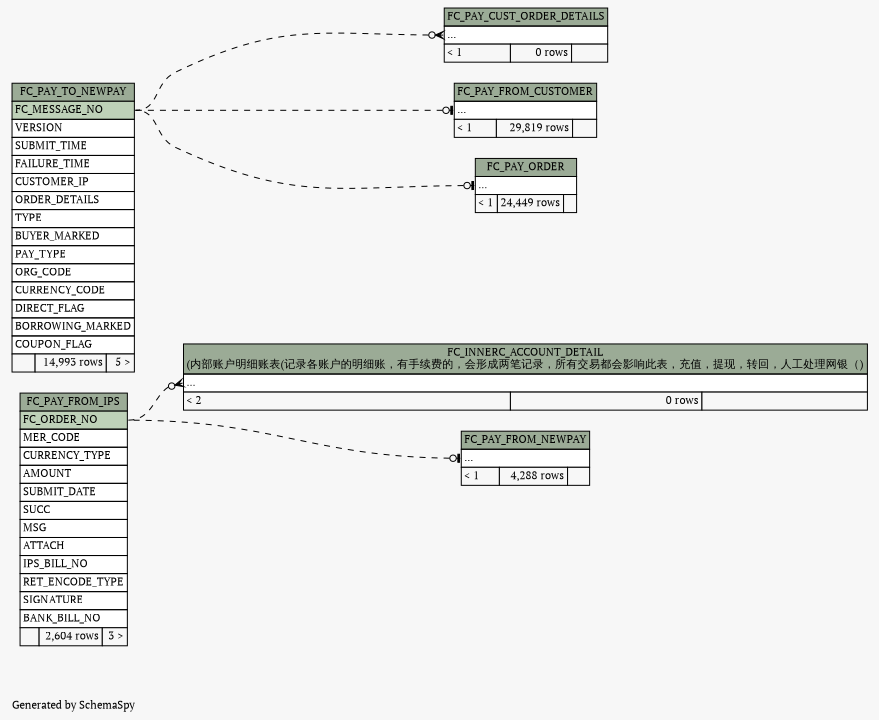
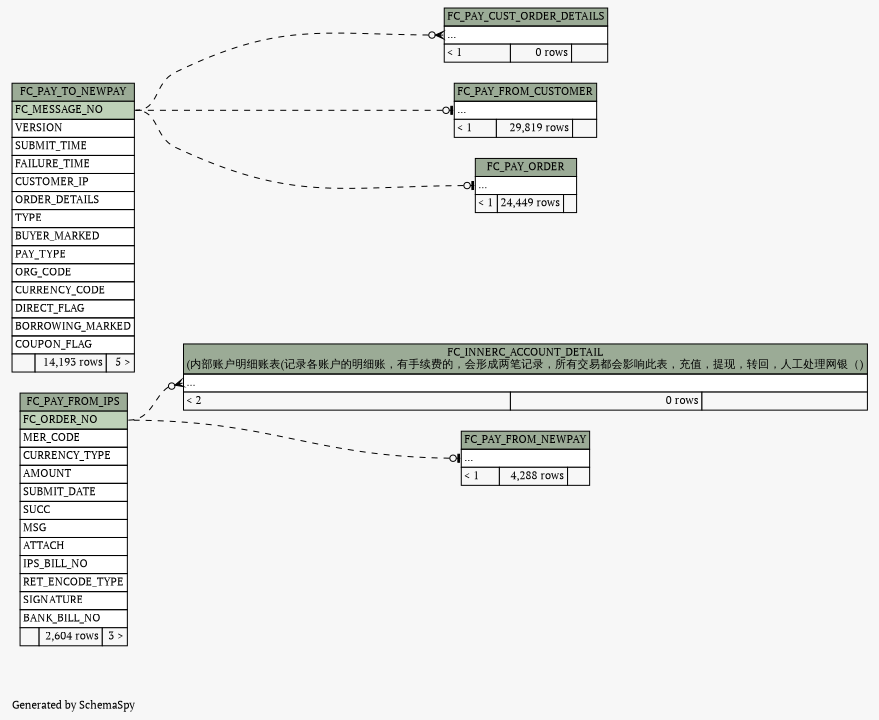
(73, 363) -> (73, 363)
